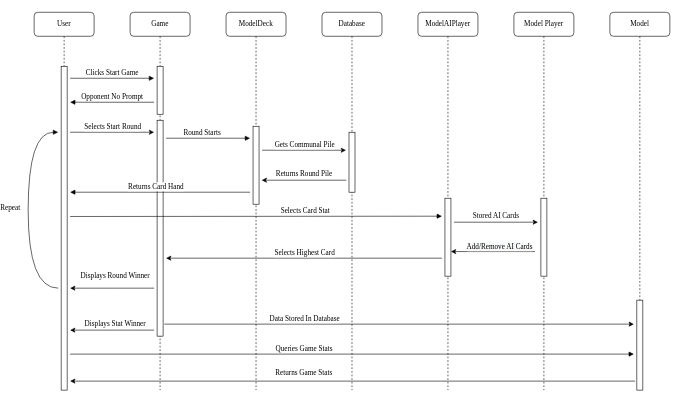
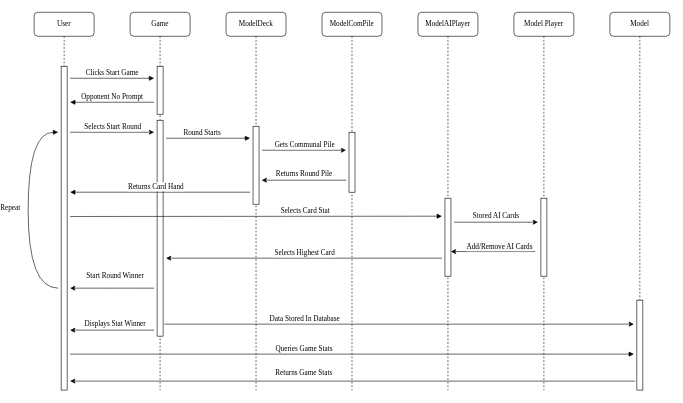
(352, 24) -> (352, 24)
(115, 276) -> (115, 276)
